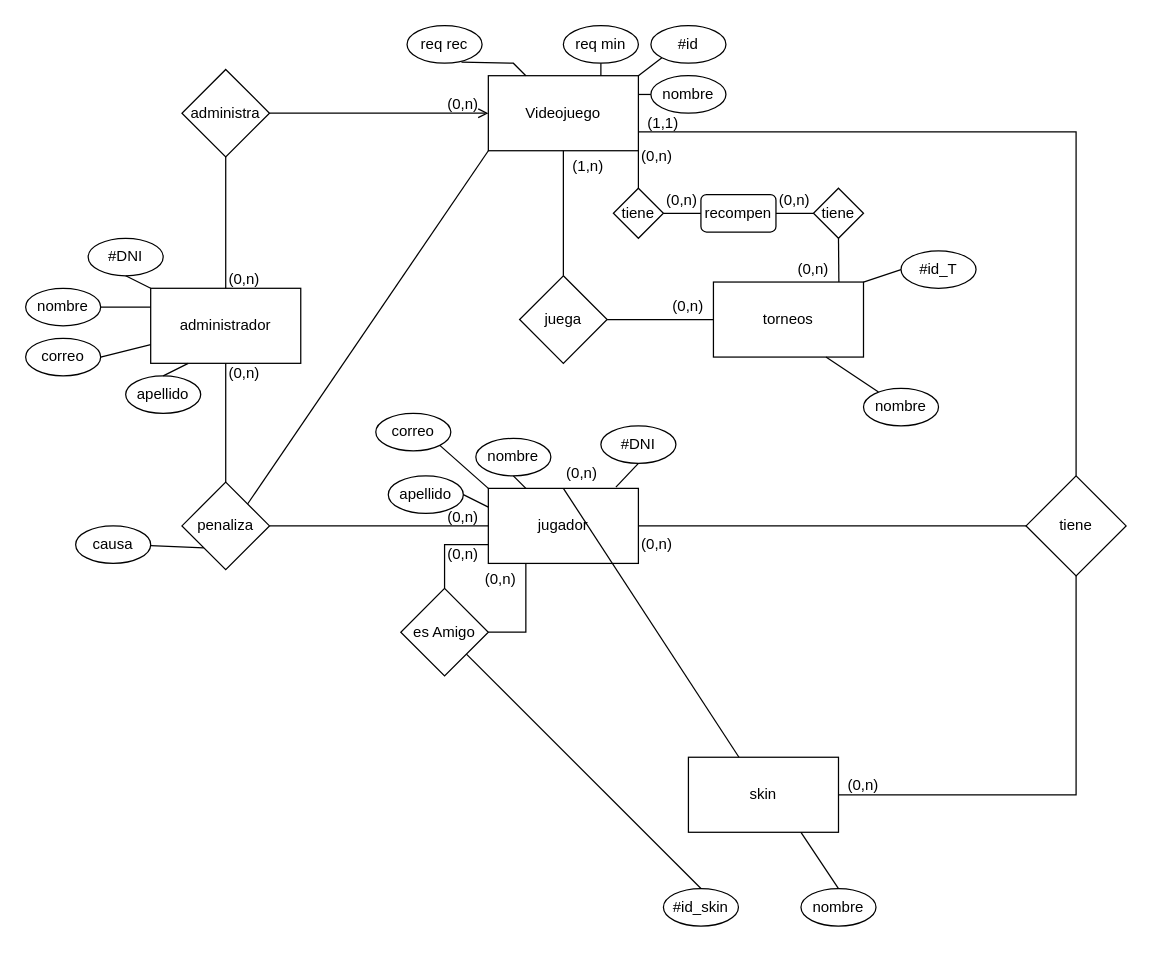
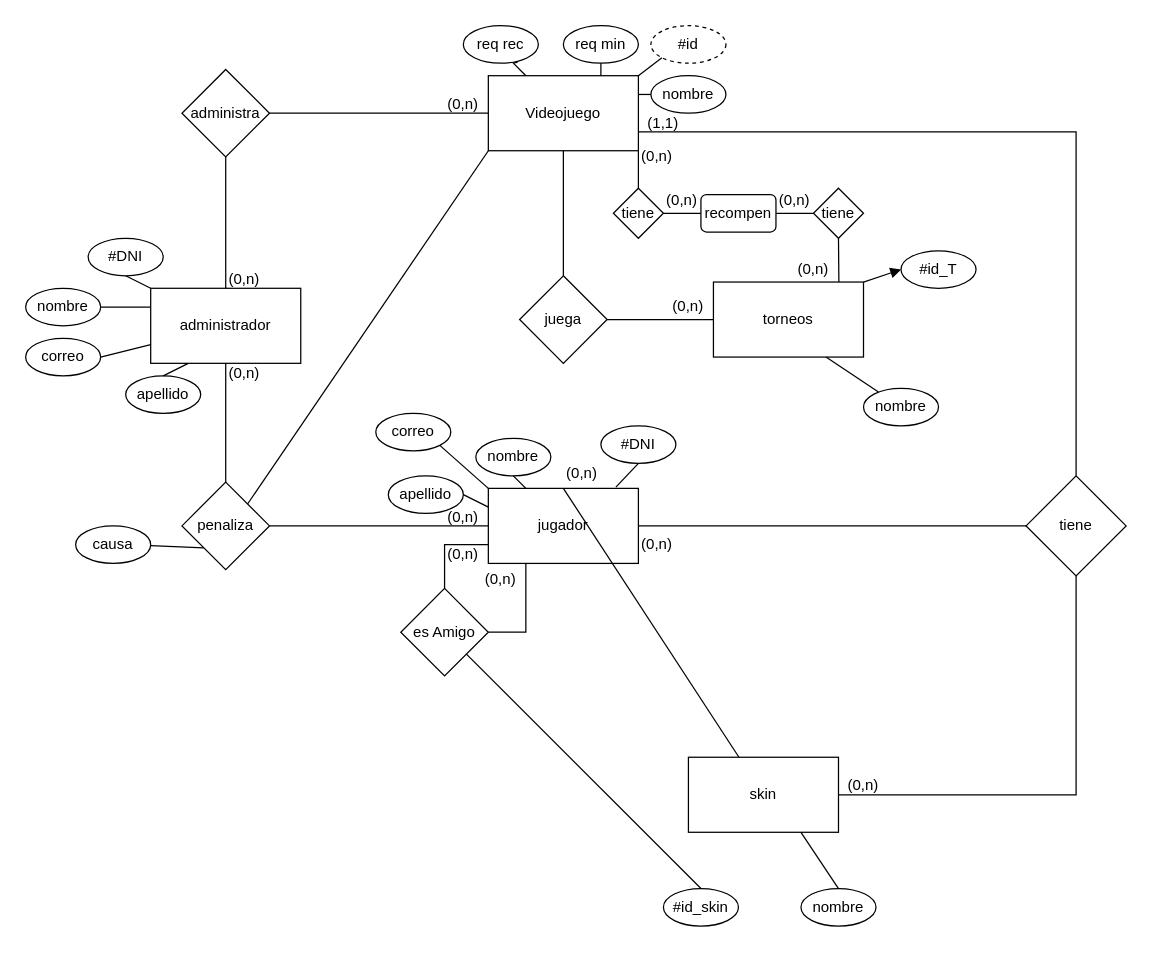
(444, 44) -> (501, 44)
(688, 44) -> (688, 44)
(482, 113) -> (483, 113)
(588, 166) -> none
(894, 272) -> (890, 273)
